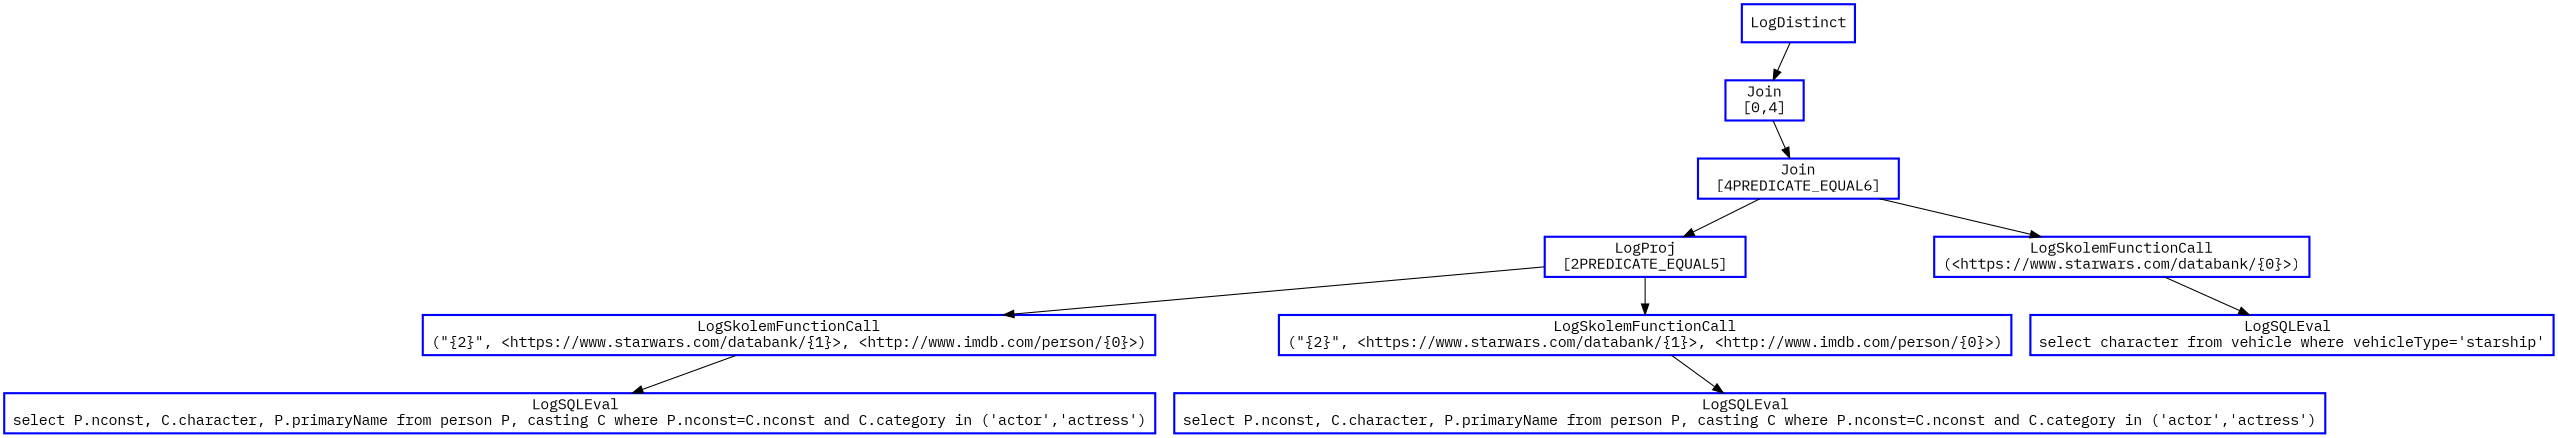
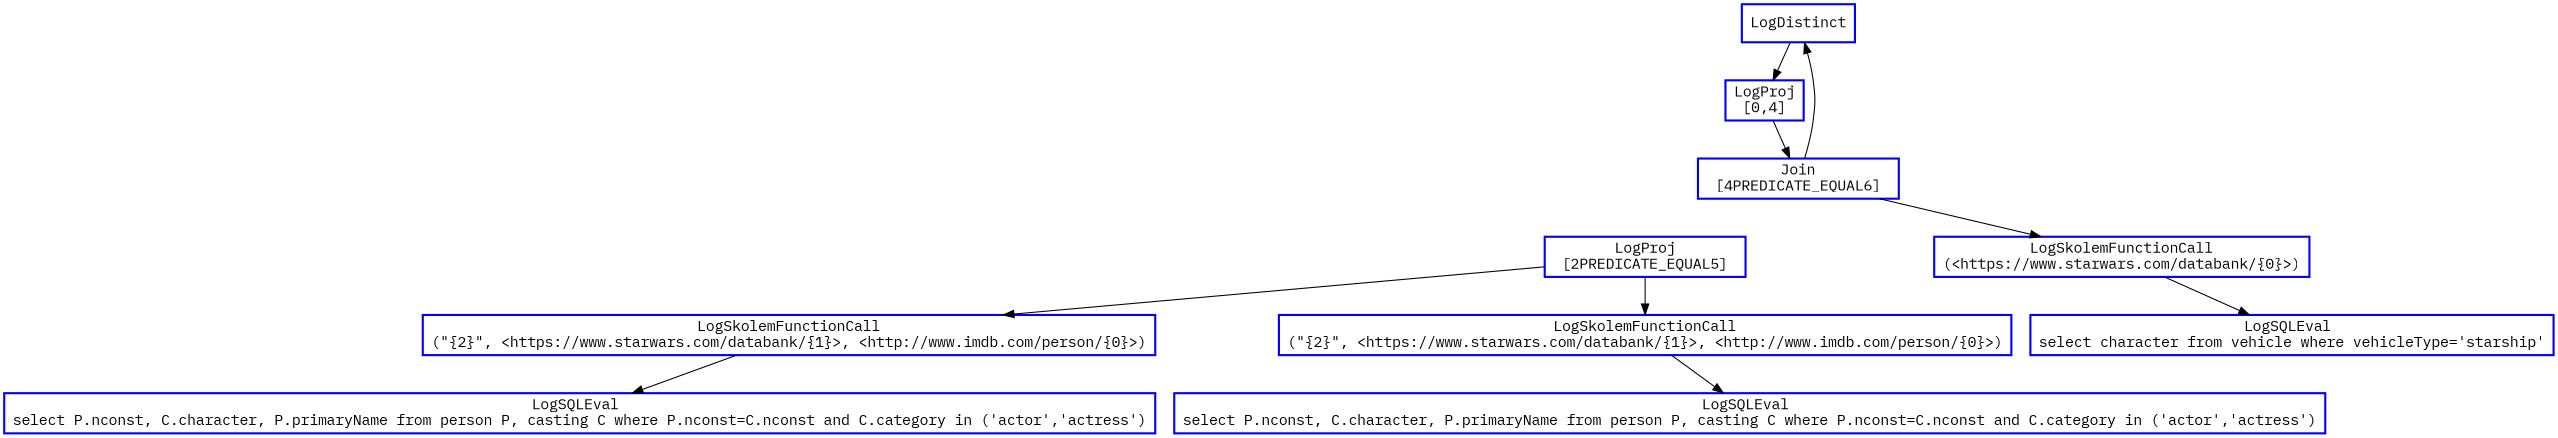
(1765, 100) -> (1765, 100)
(1726, 215) -> (1815, 106)
